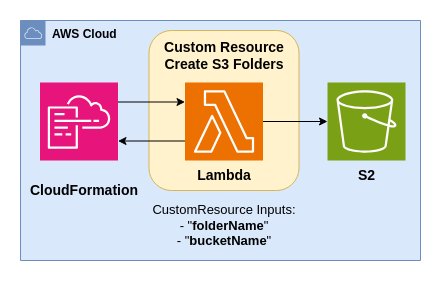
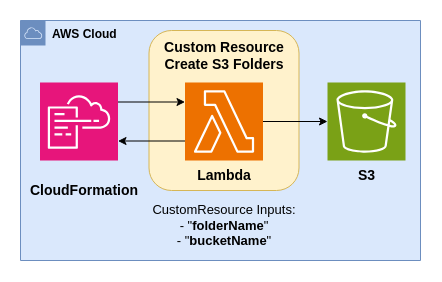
(367, 176) -> (367, 176)
